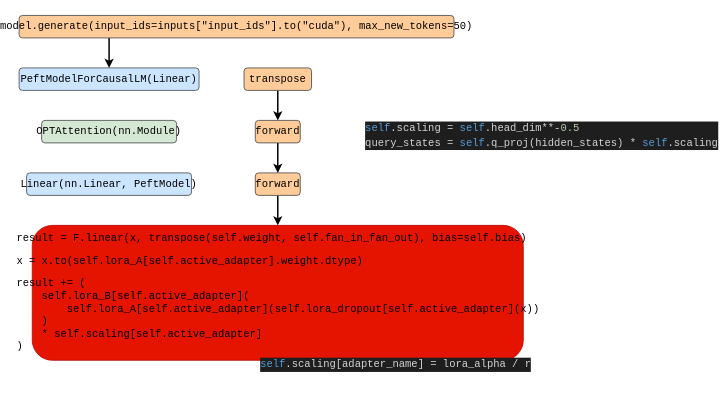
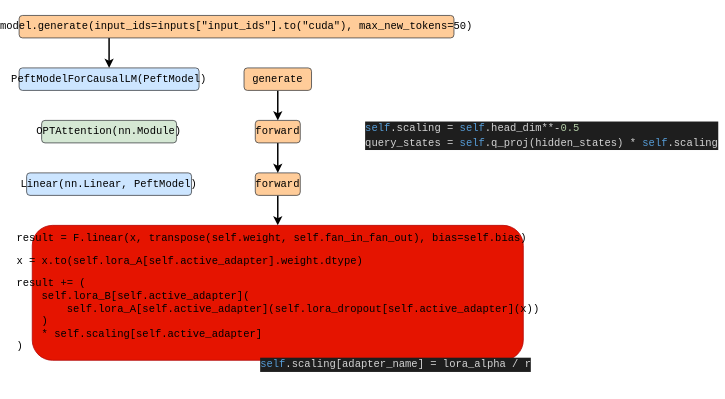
(109, 79) -> (109, 79)
(278, 79) -> (278, 79)
